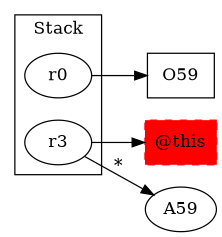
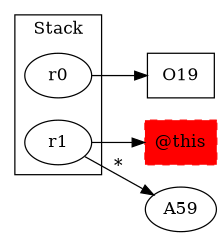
(181, 76) -> (181, 76)
(58, 142) -> (58, 142)
